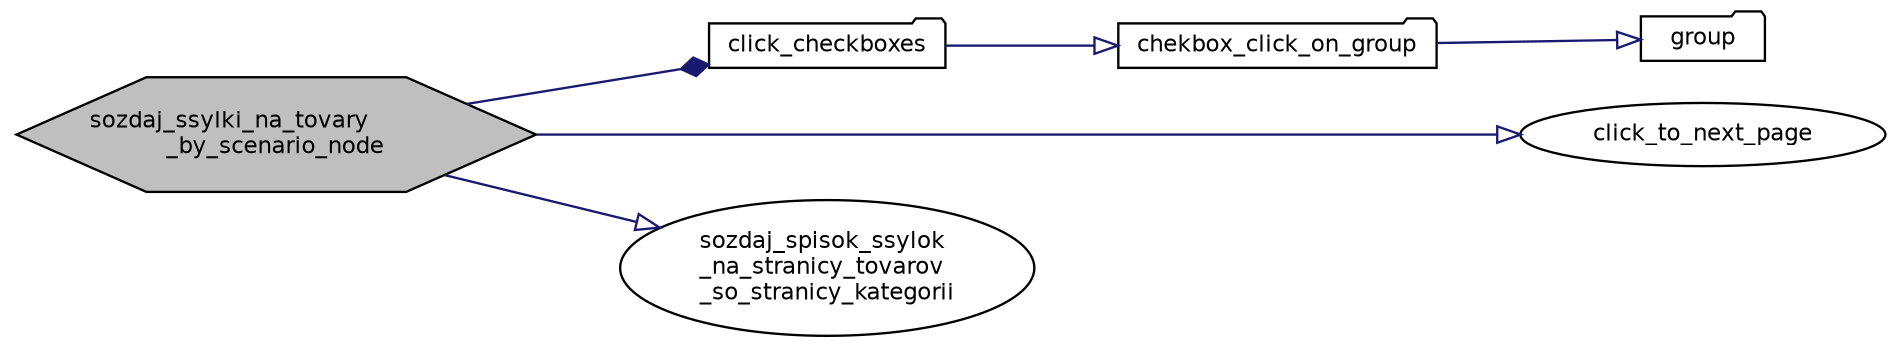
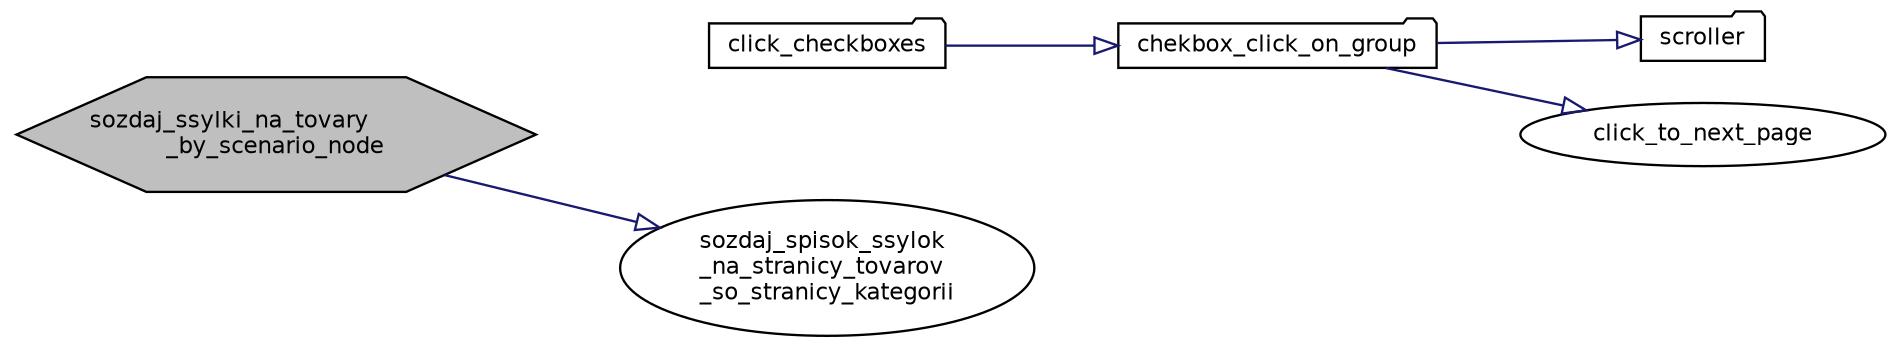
(1703, 39) -> (1703, 39)
(574, 86) -> none
(1017, 135) -> (1475, 87)
